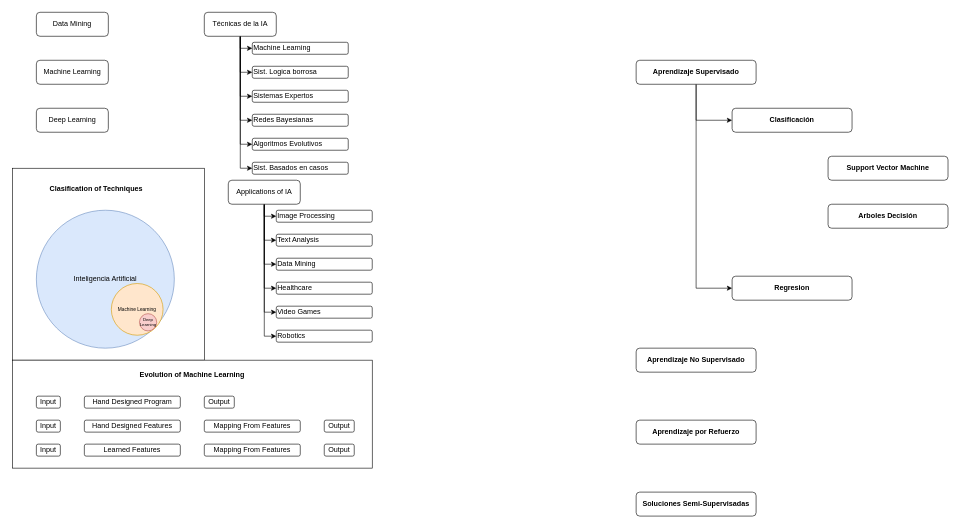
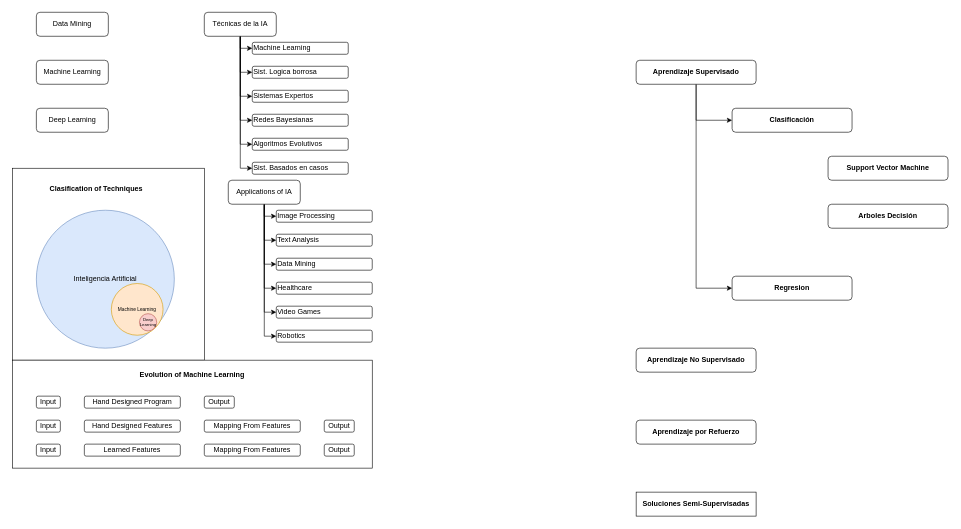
(696, 504) -> (696, 504)
